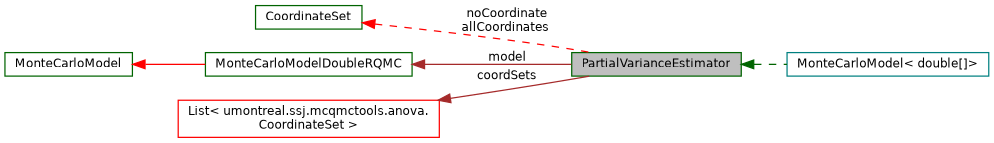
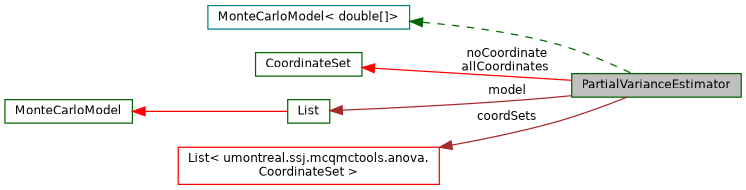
(483, 37) -> (473, 74)
(309, 64) -> (309, 111)
(770, 64) -> (530, 38)
